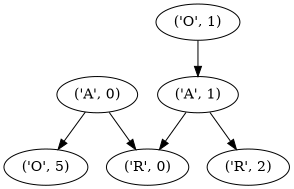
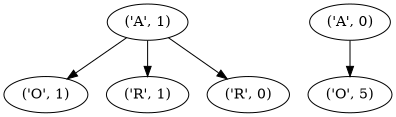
(198, 53) -> (101, 55)
(119, 127) -> none
(248, 167) -> (148, 95)
